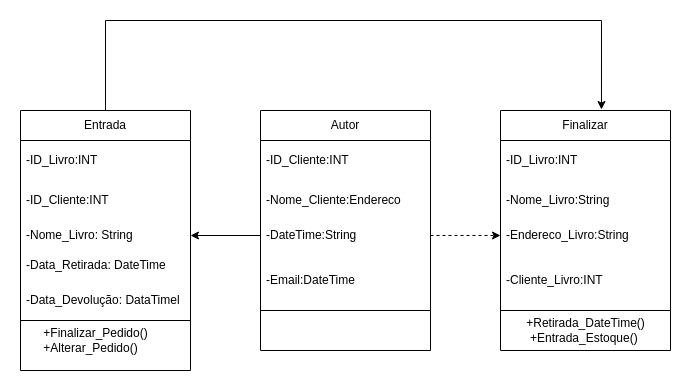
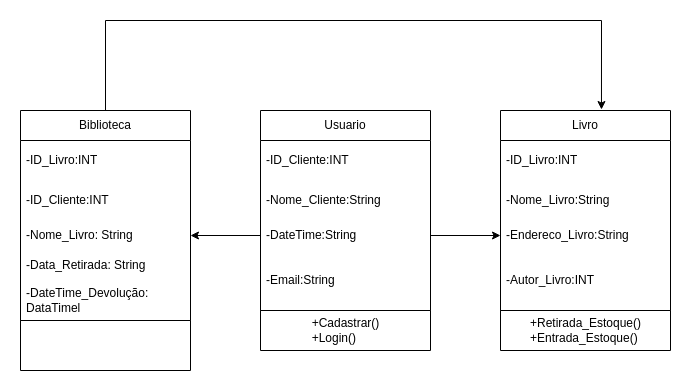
(106, 126) -> (106, 126)
(346, 126) -> (346, 126)
(586, 126) -> (586, 126)
(336, 201) -> (327, 201)
(462, 236) -> (462, 236)
(101, 266) -> (94, 266)
(311, 281) -> (304, 281)
(561, 281) -> (557, 281)
(106, 301) -> (107, 301)
none -> (346, 331)
(586, 331) -> (586, 331)
(96, 341) -> none
